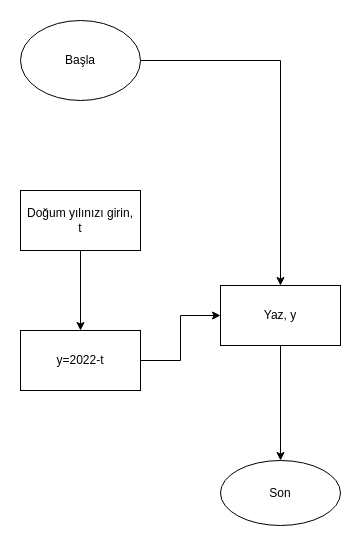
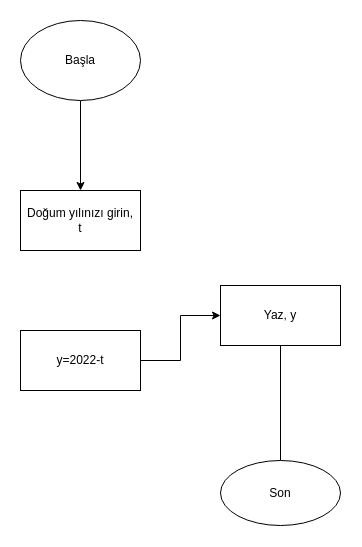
(281, 100) -> (81, 142)
(81, 287) -> none
(281, 452) -> (281, 455)
